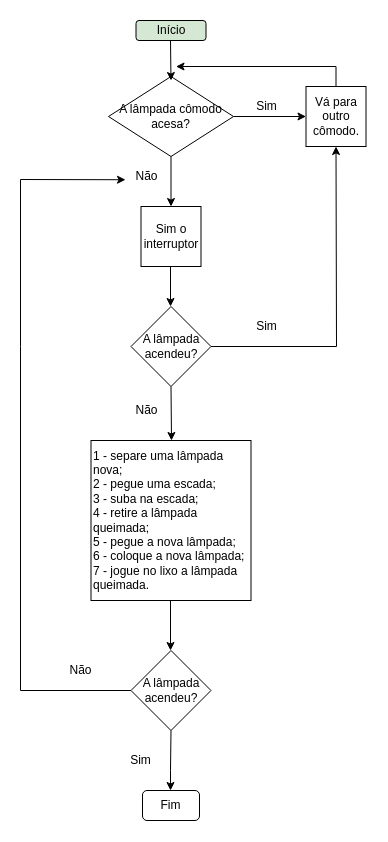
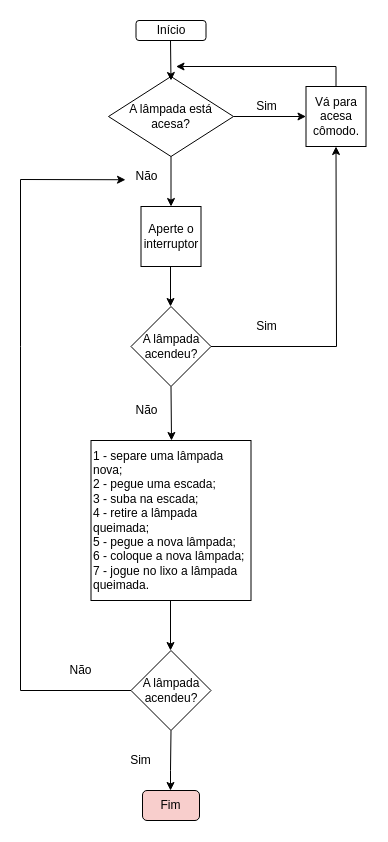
(171, 31) -> (171, 31)
(171, 117) -> (171, 117)
(337, 117) -> (337, 117)
(172, 237) -> (172, 237)
(171, 806) -> (171, 806)
